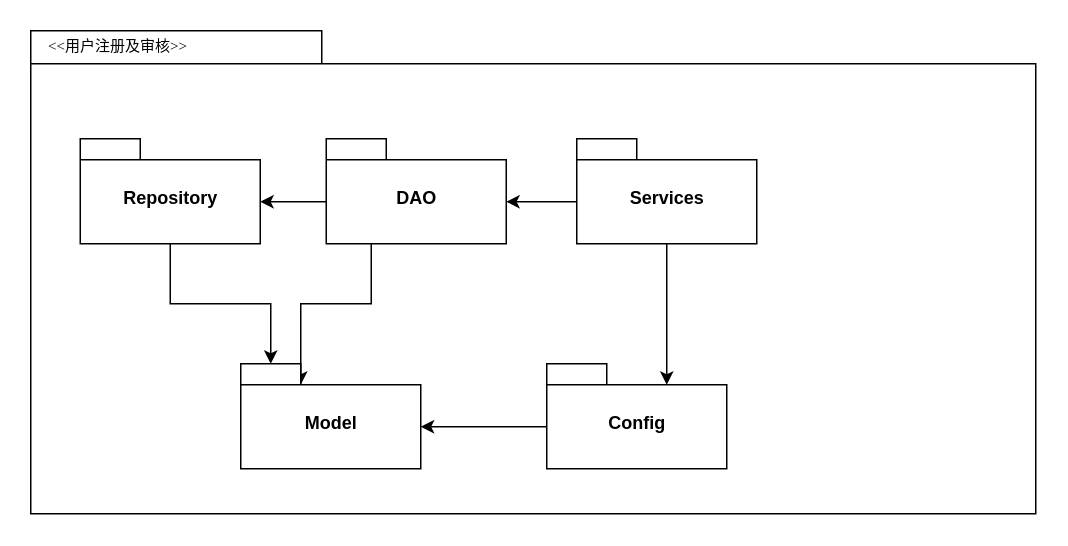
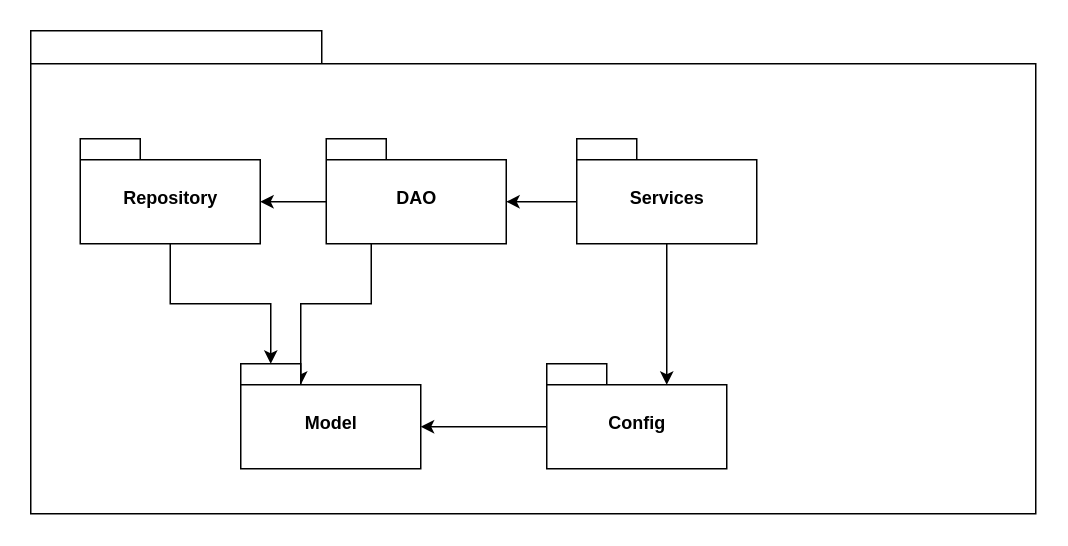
(143, 49) -> none
